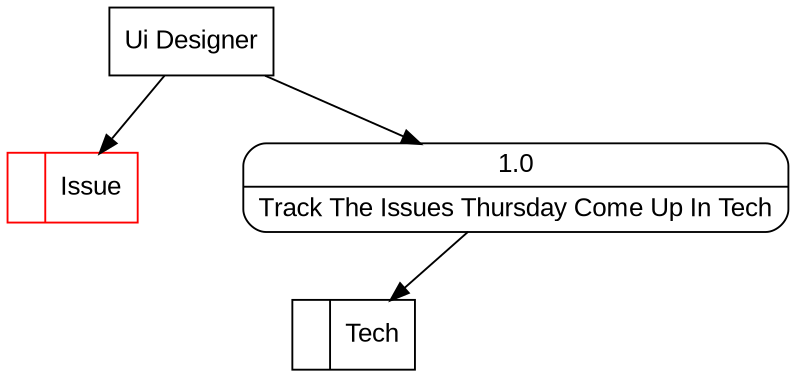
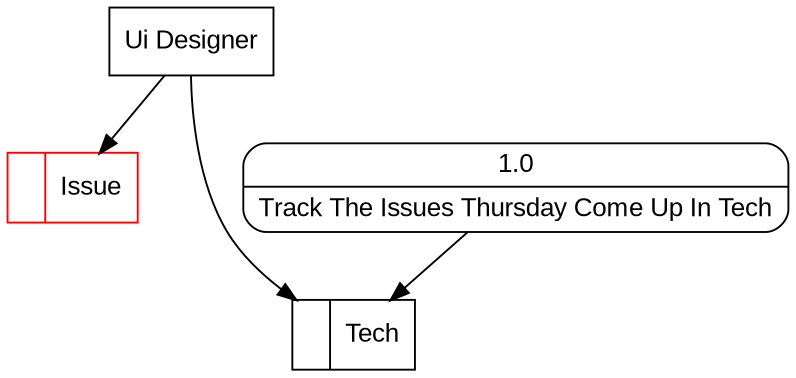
(334, 106) -> (210, 194)
